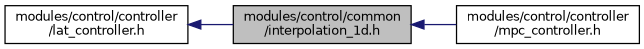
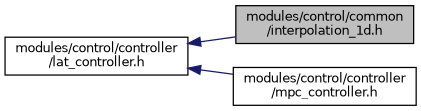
(440, 25) -> (217, 72)
